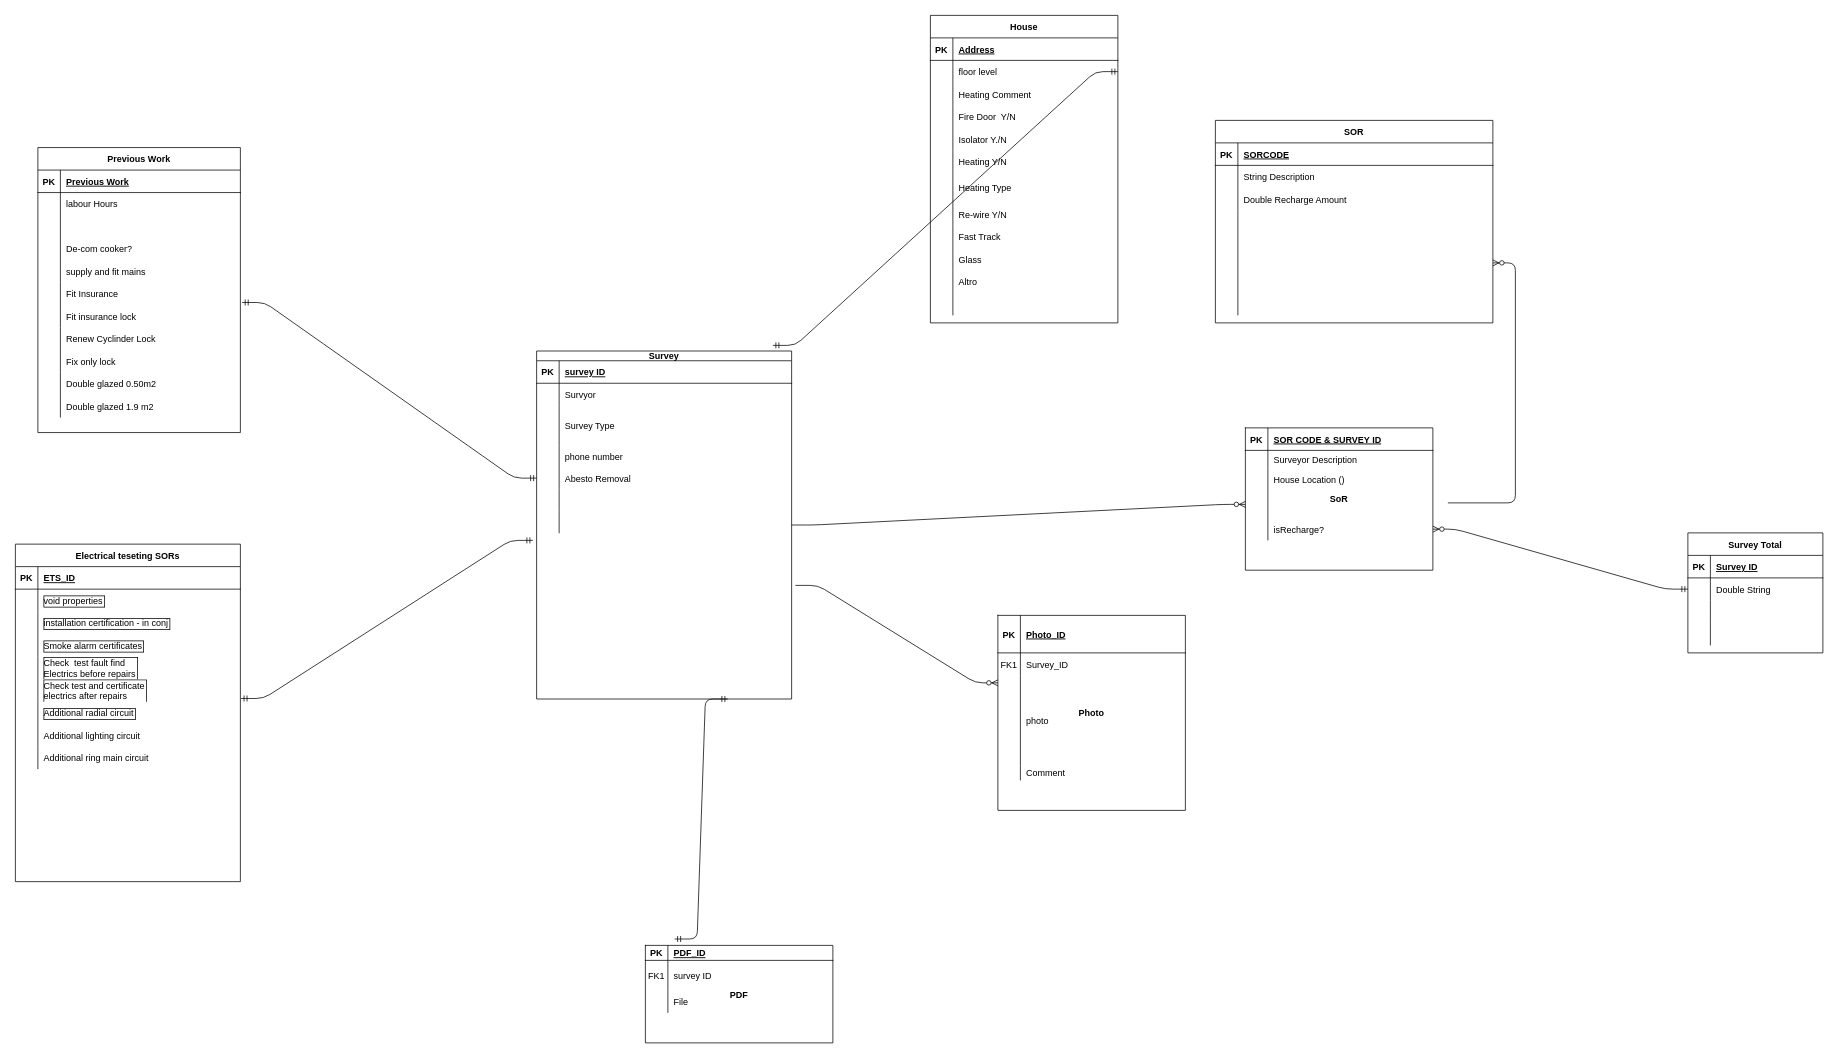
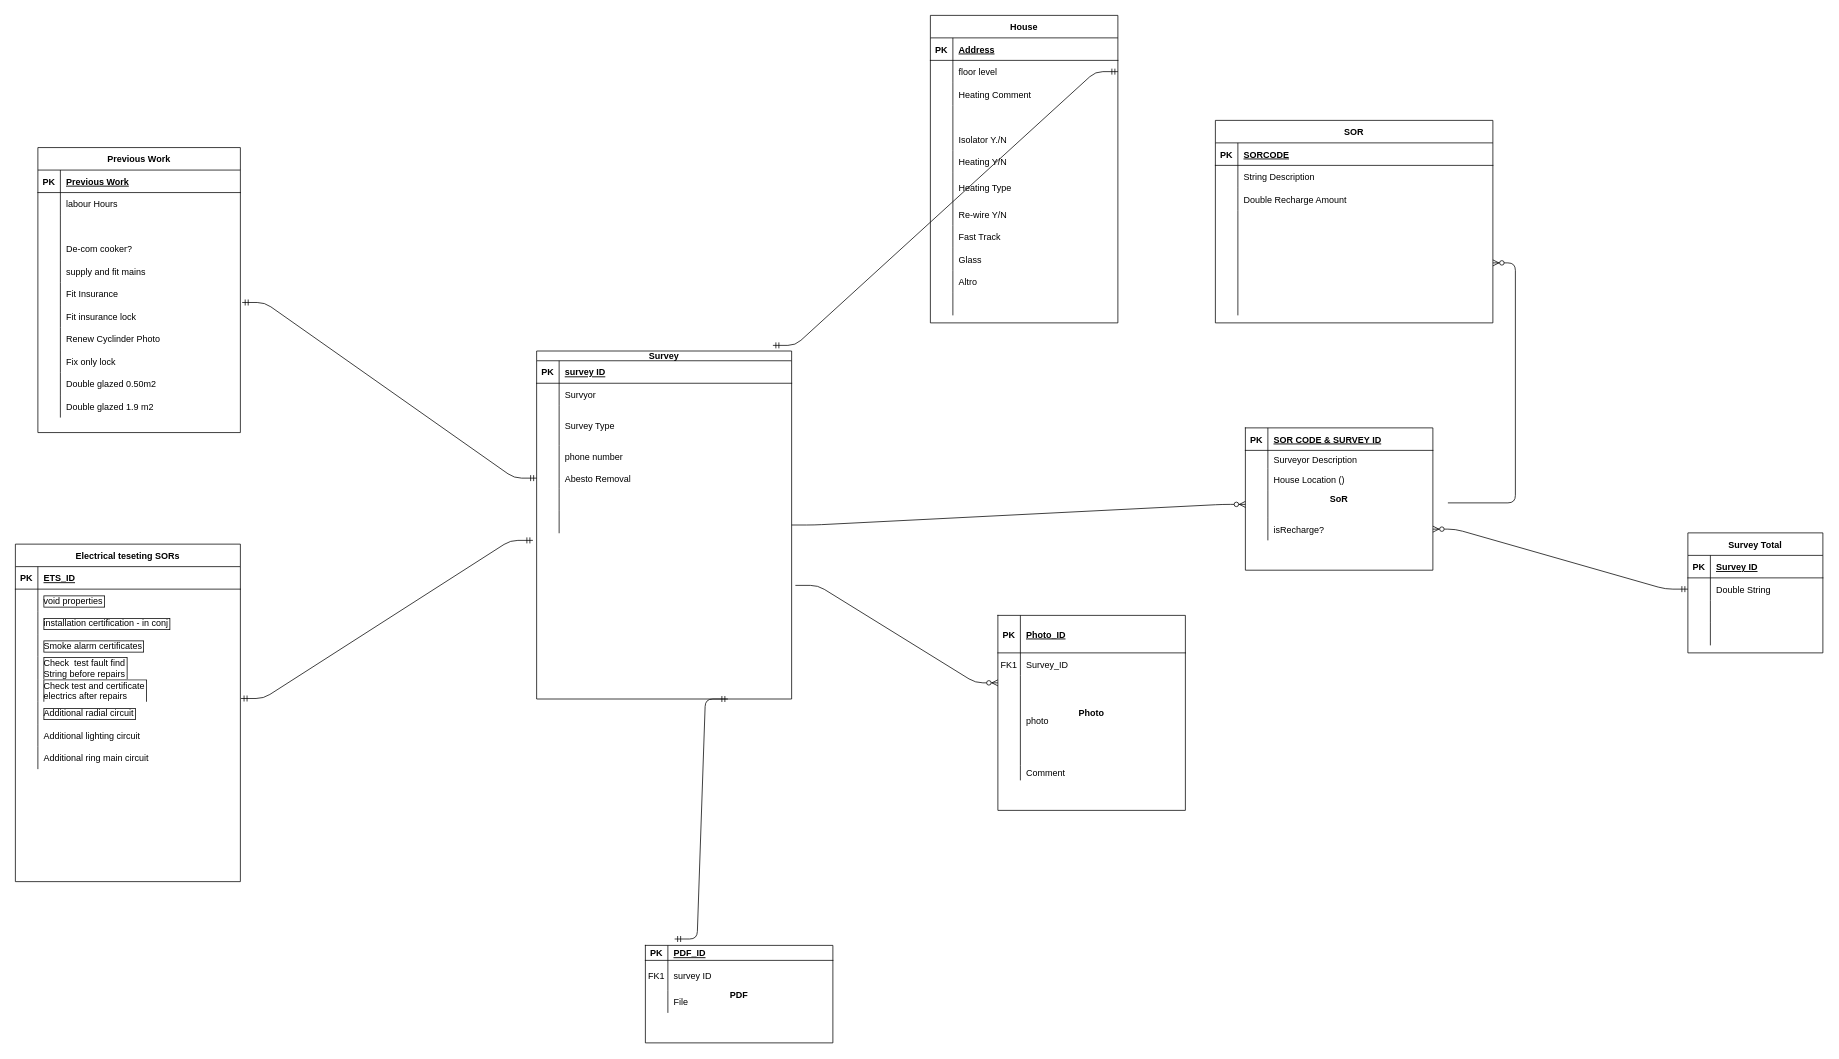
(1035, 117) -> none
(112, 339) -> (114, 339)
(93, 663) -> (93, 663)
